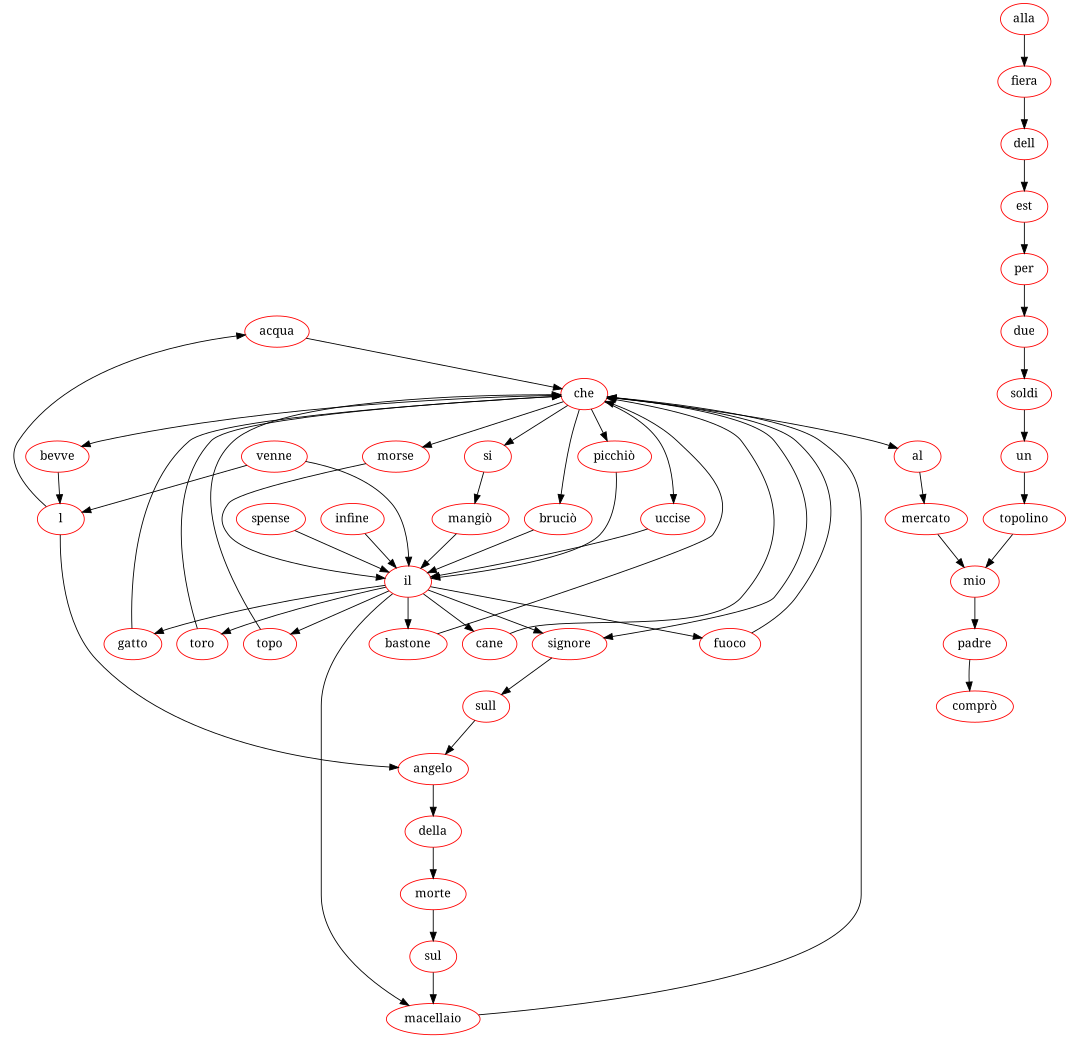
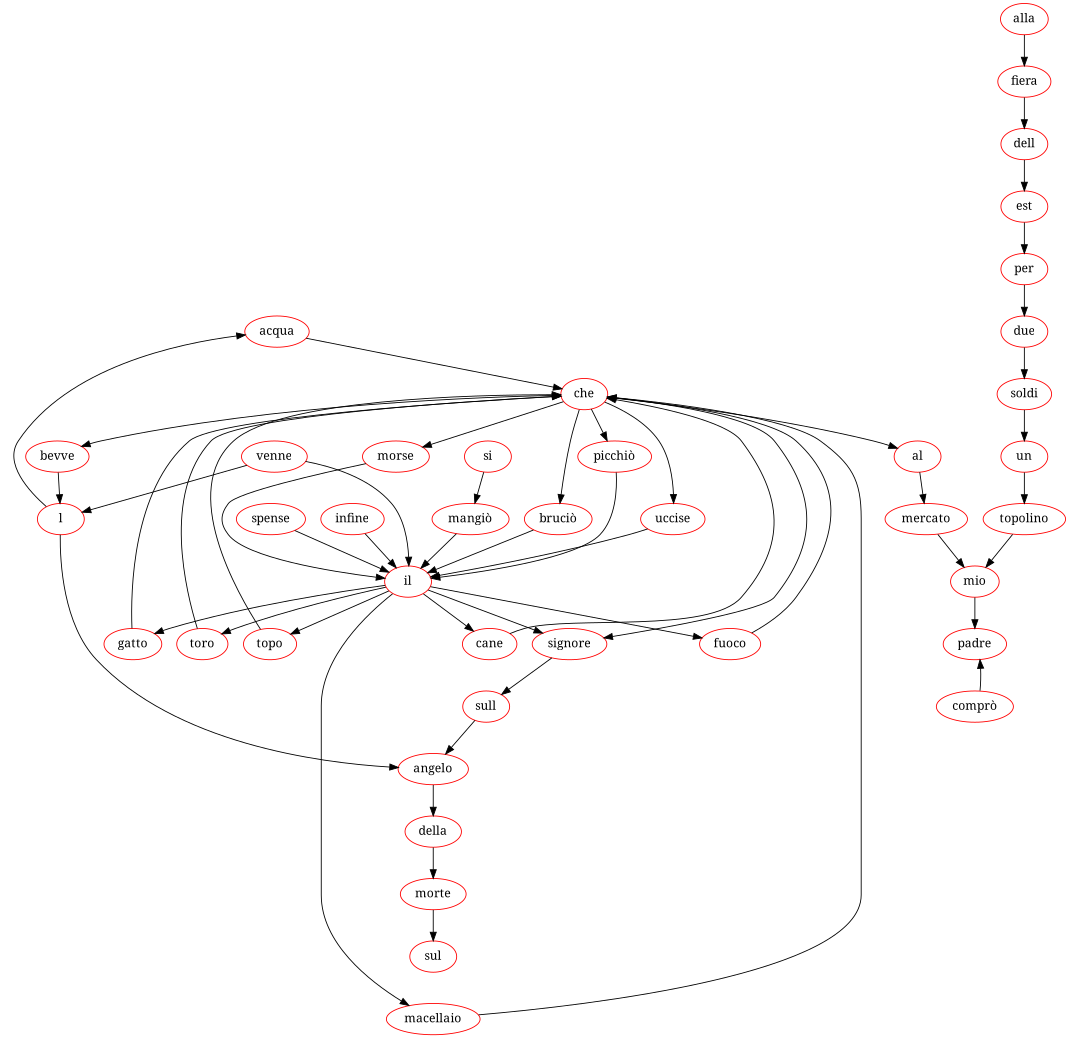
(540, 423) -> none
(408, 644) -> none
(969, 671) -> (981, 680)
(433, 984) -> none
